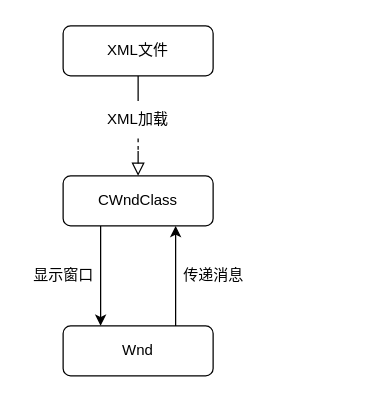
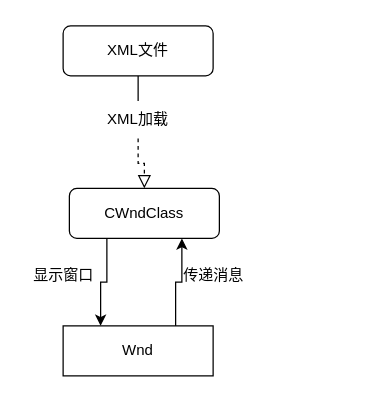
(138, 201) -> (144, 213)
(138, 351) -> (138, 351)
